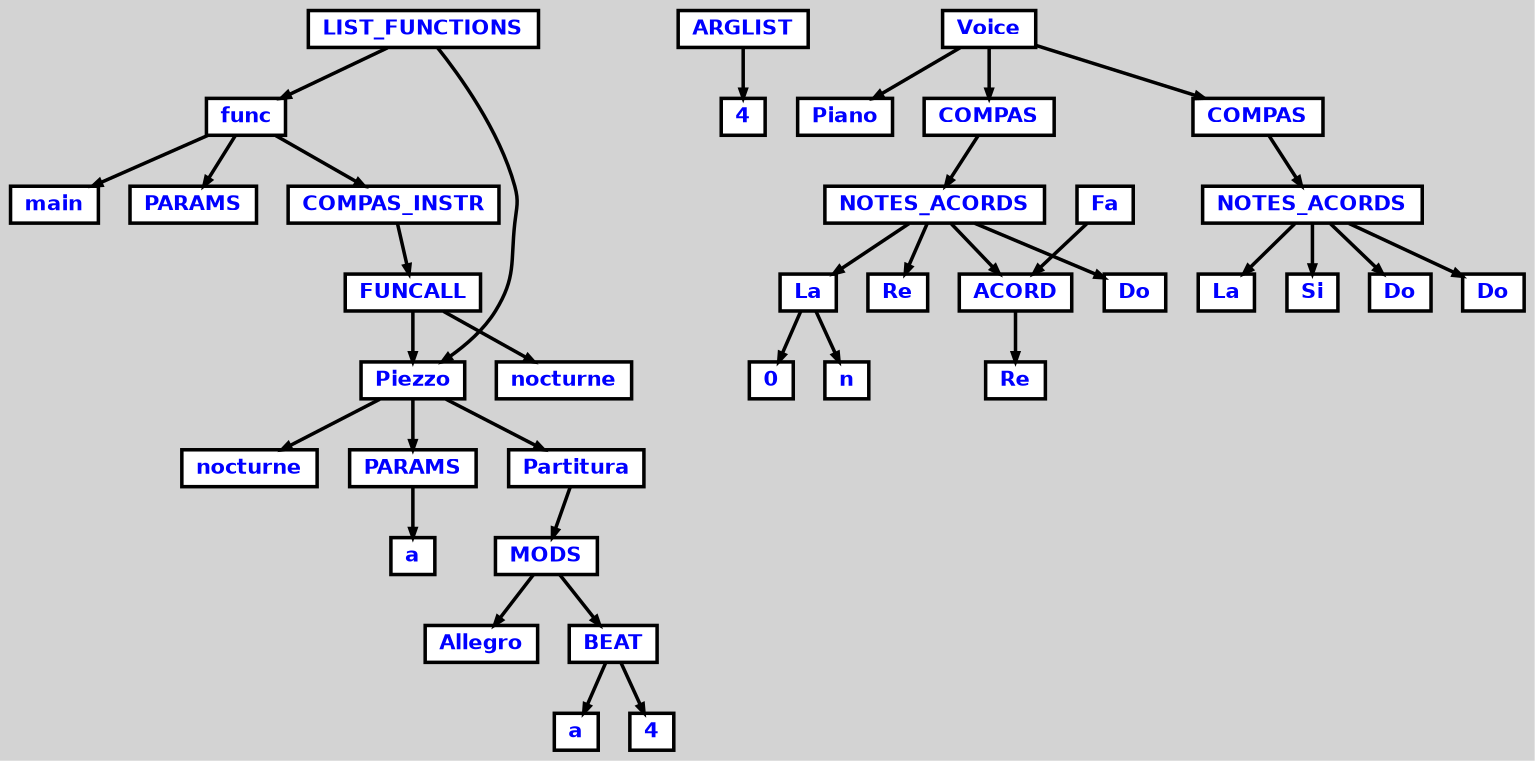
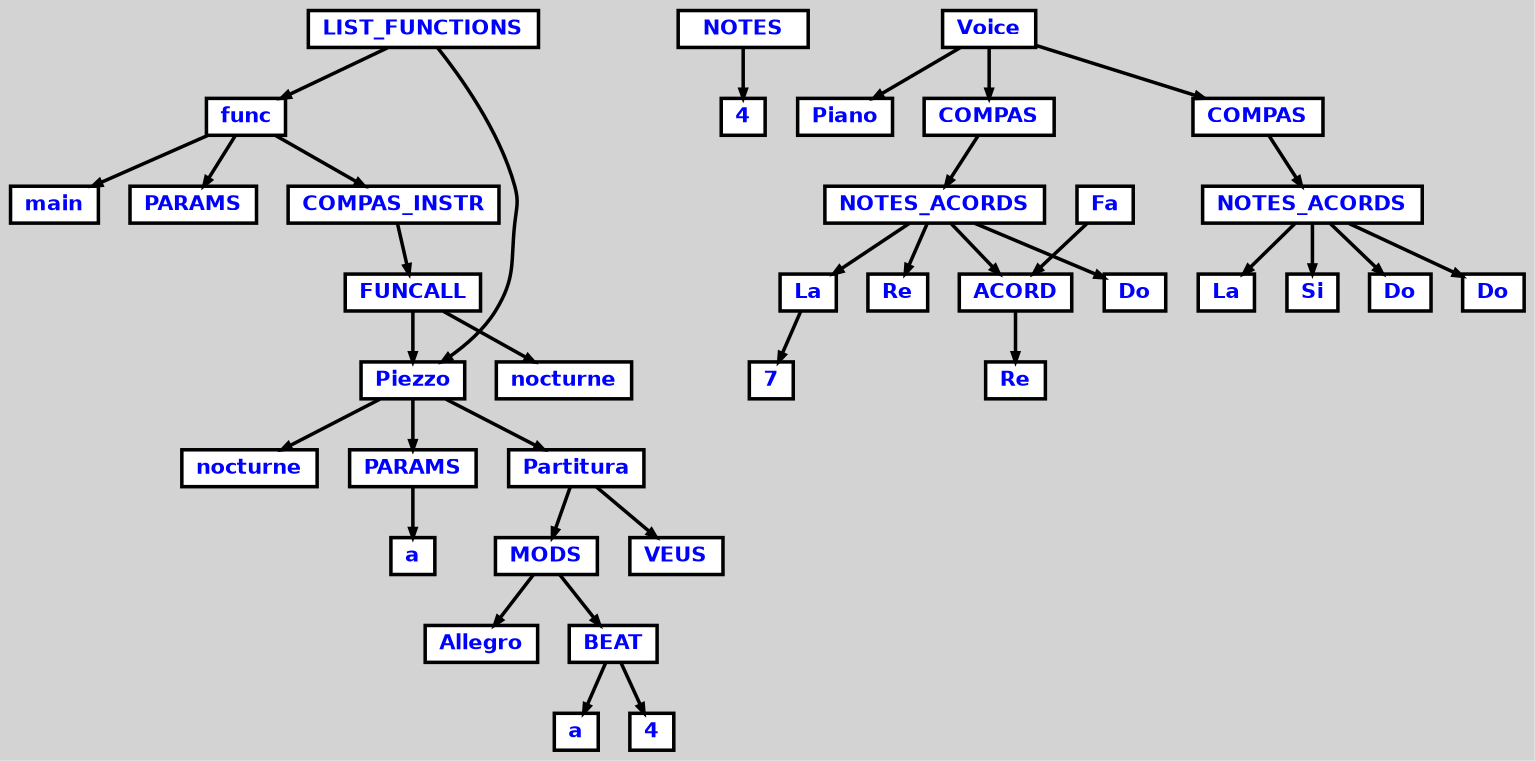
(743, 29) -> (743, 29)
(771, 380) -> (771, 380)
(847, 380) -> none
none -> (676, 556)
